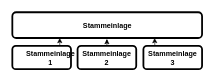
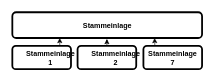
(107, 58) -> (116, 58)
(173, 58) -> (173, 58)
